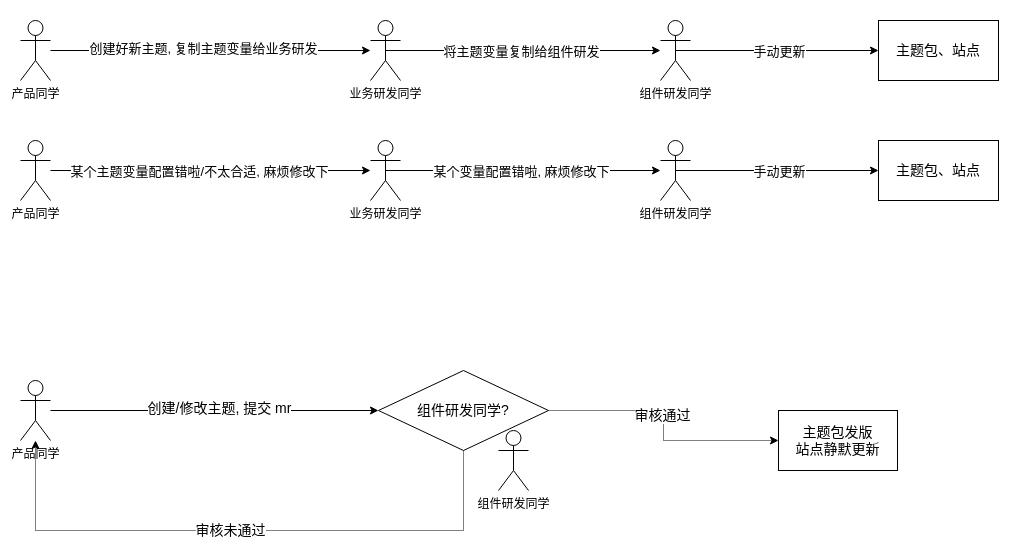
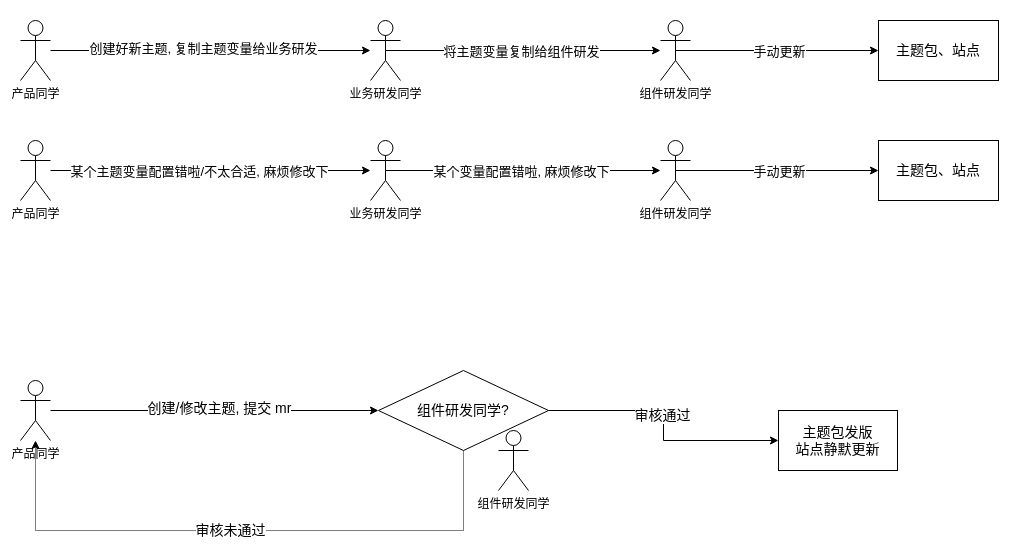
(708, 441) -> (708, 441)
